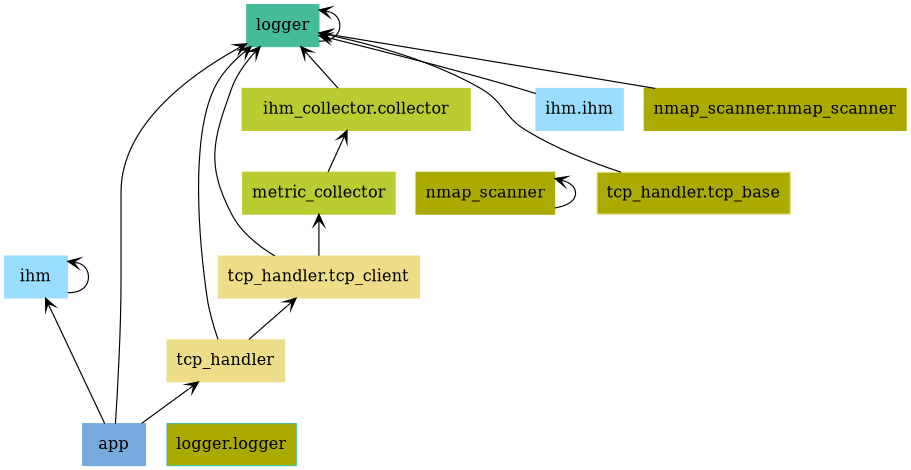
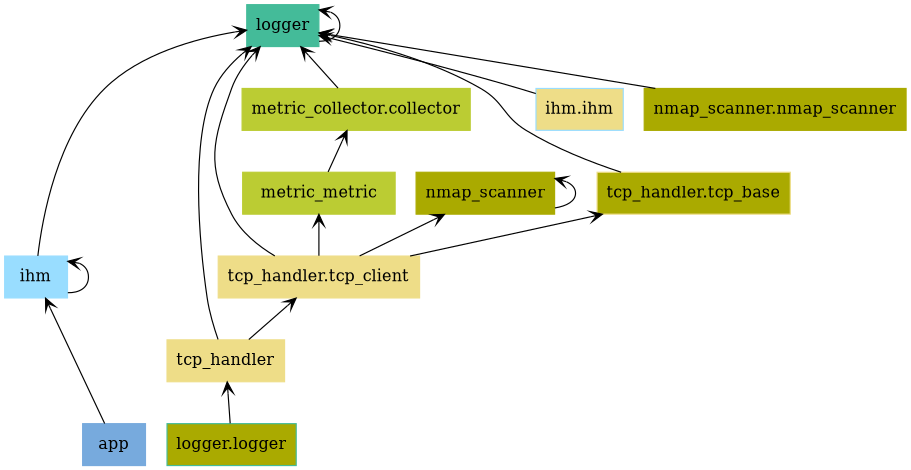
(356, 109) -> (356, 109)
(580, 109) -> (580, 109)
(319, 193) -> (319, 193)
(121, 212) -> (92, 103)
none -> (501, 236)
none -> (397, 238)
(165, 406) -> (229, 408)
